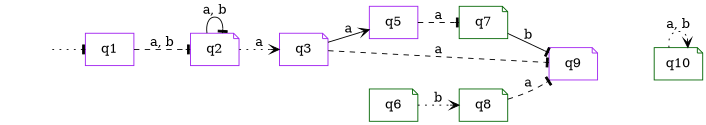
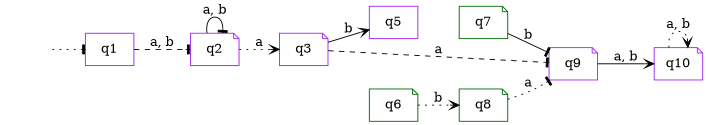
(436, 22) -> none
(349, 29) -> (349, 29)
none -> (621, 64)
(678, 64) -> (678, 64)
(528, 92) -> (528, 92)
